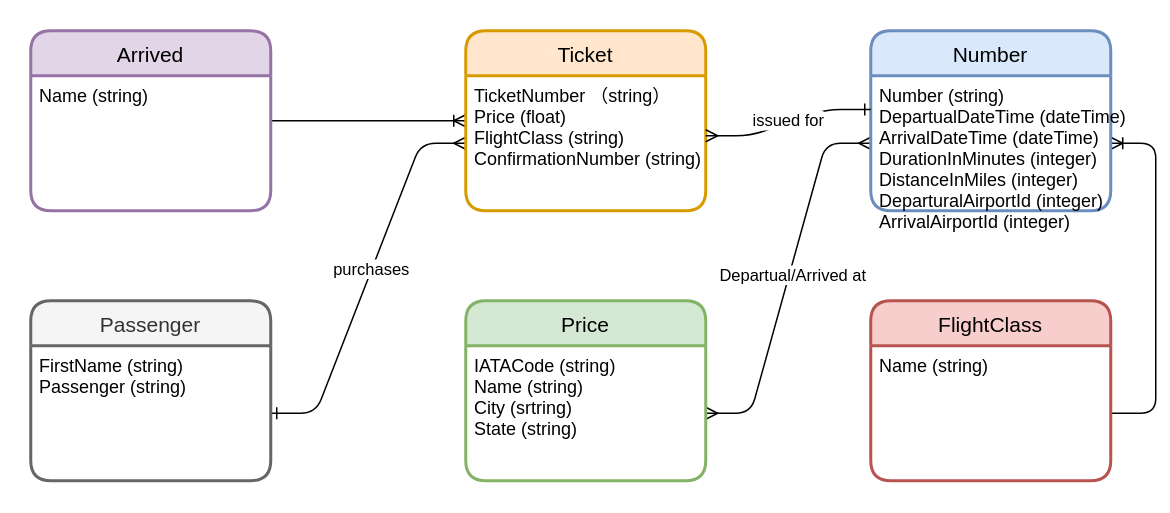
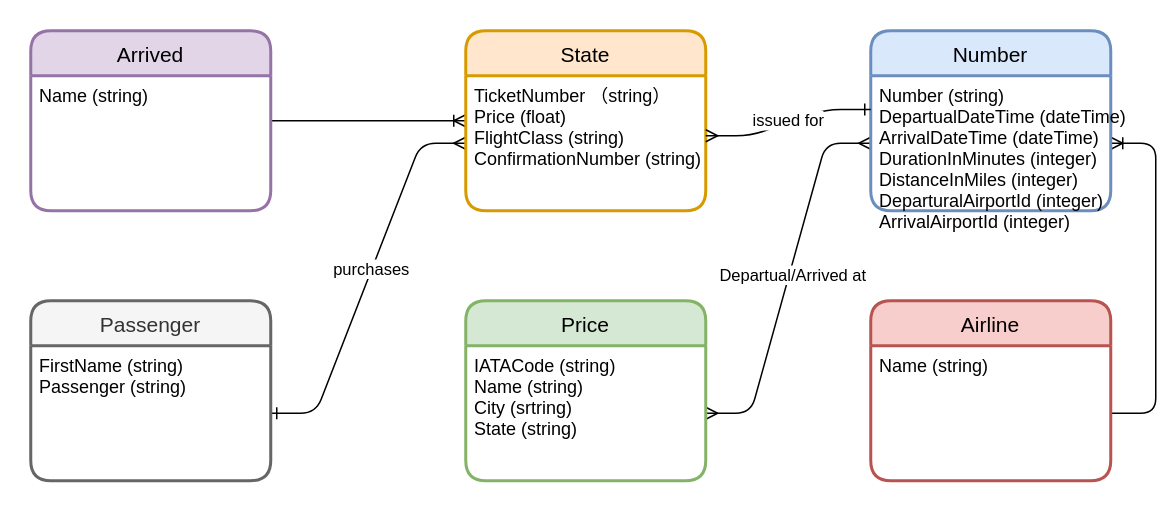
(585, 55) -> (585, 55)
(990, 325) -> (990, 325)
